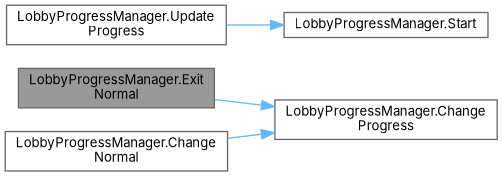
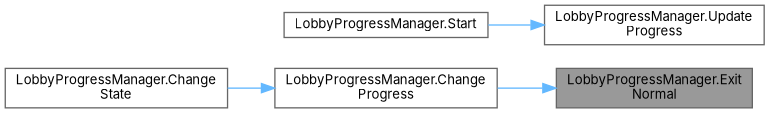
(248, 25) -> (509, 25)
(238, 102) -> (520, 88)
(116, 151) -> (116, 88)
